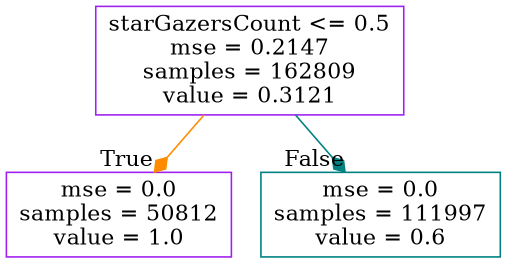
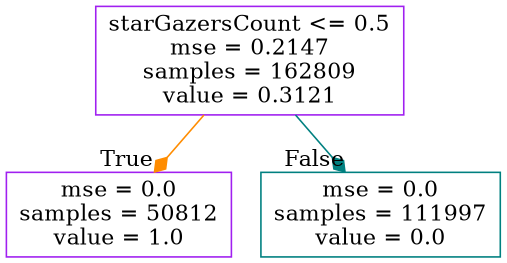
(381, 215) -> (381, 215)
